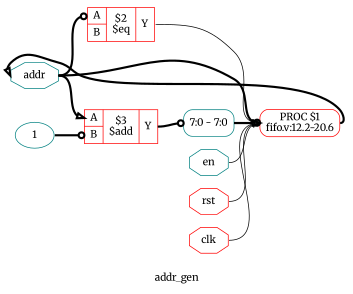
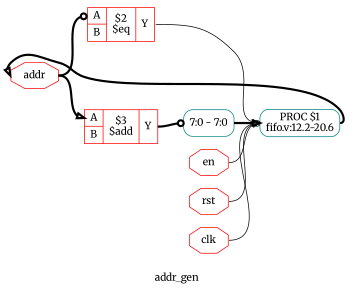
(172, 61) -> none
(35, 76) -> (35, 76)
(300, 123) -> (300, 123)
(35, 135) -> none
(209, 163) -> (209, 163)
